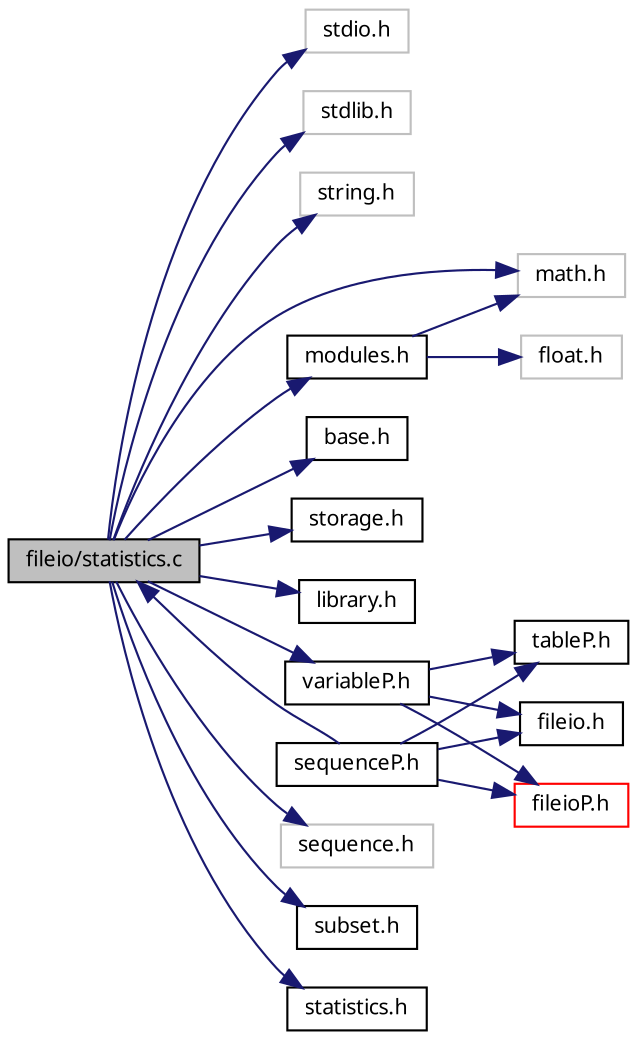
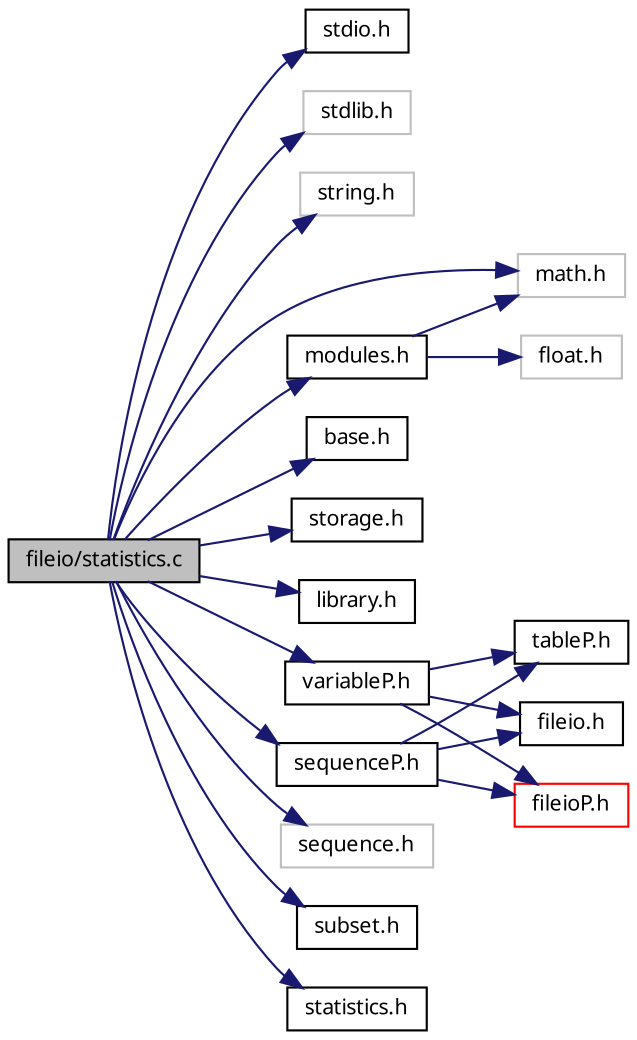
(357, 31) -> (357, 31)
(241, 677) -> (183, 661)
